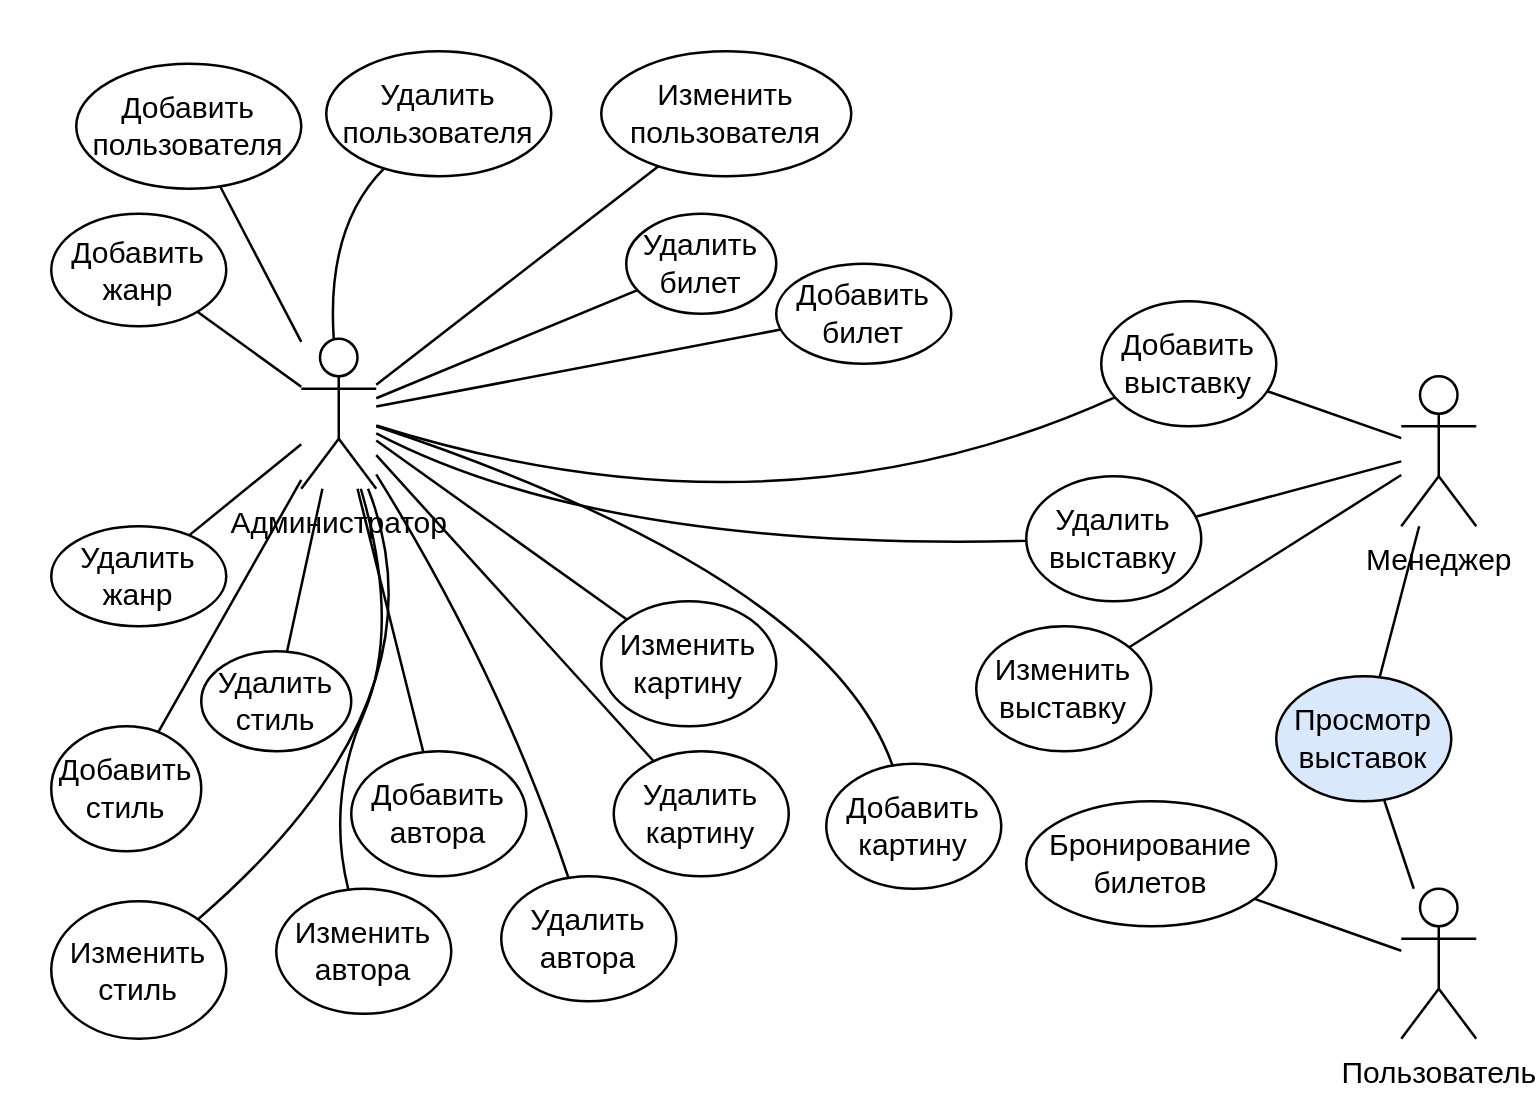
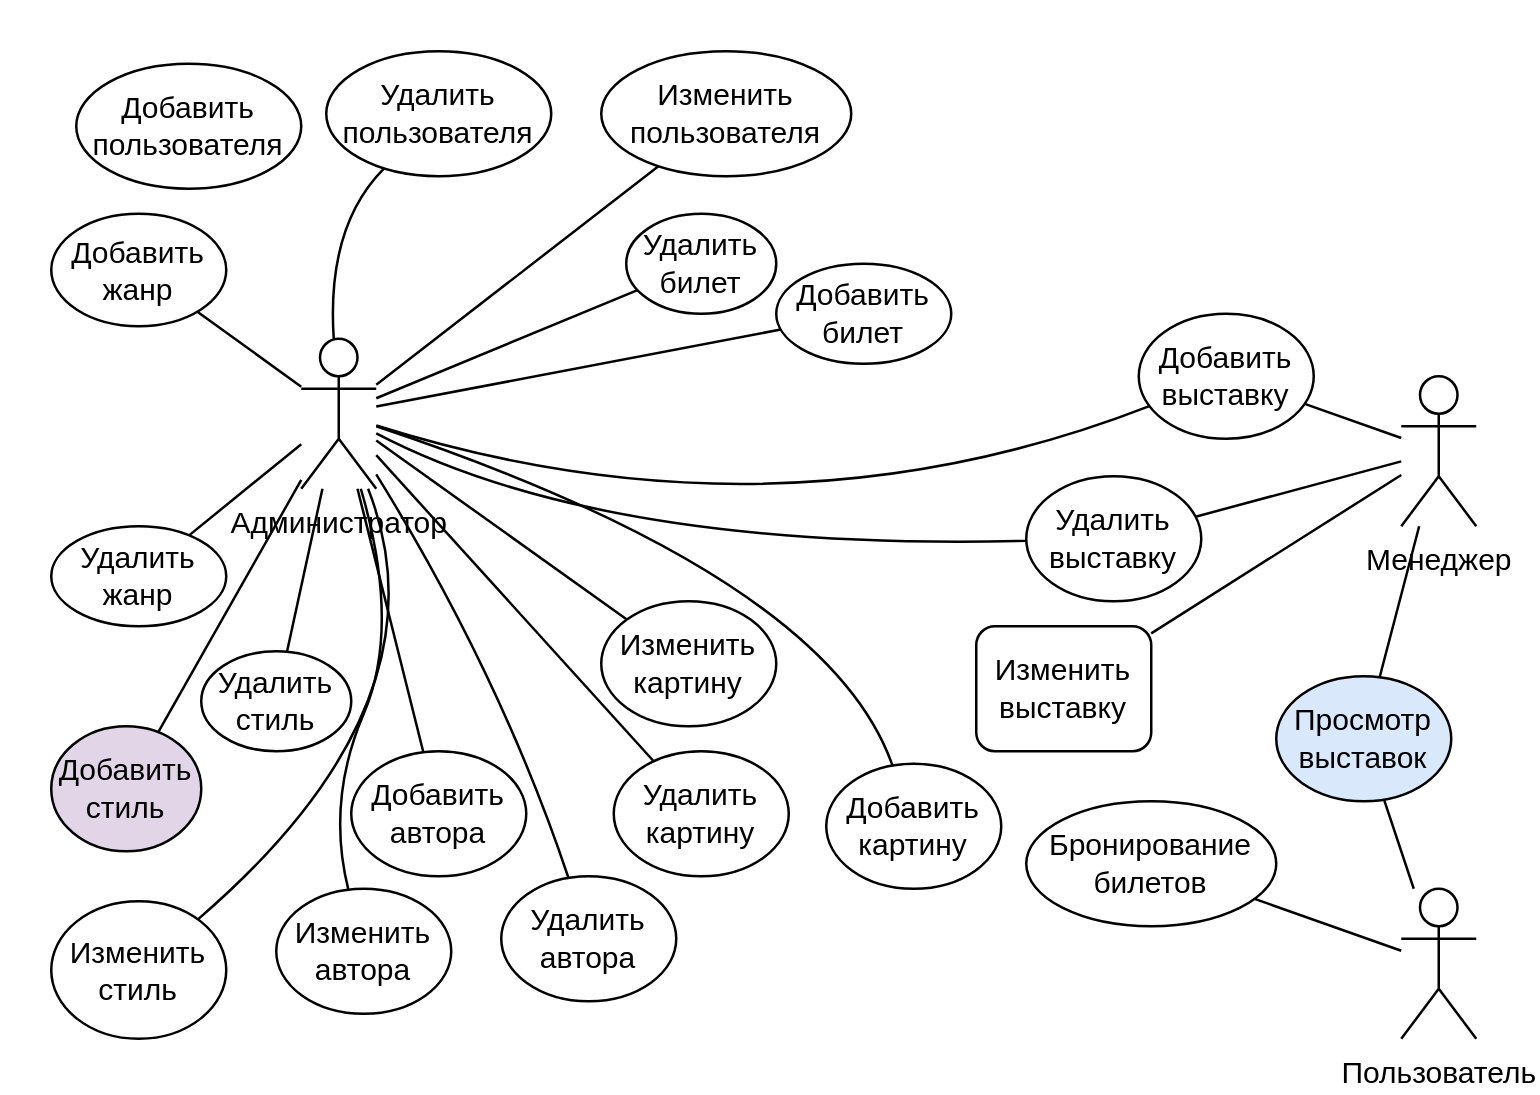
(260, 263) -> none
(1189, 364) -> (1226, 376)
(1064, 689) -> (1064, 689)
(126, 789) -> (126, 789)
